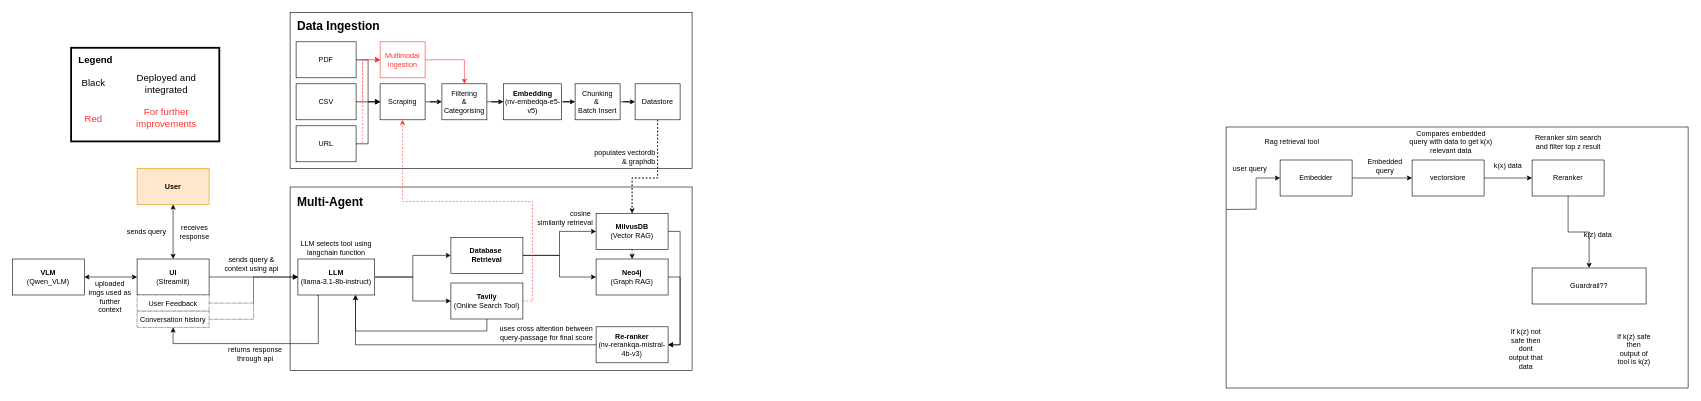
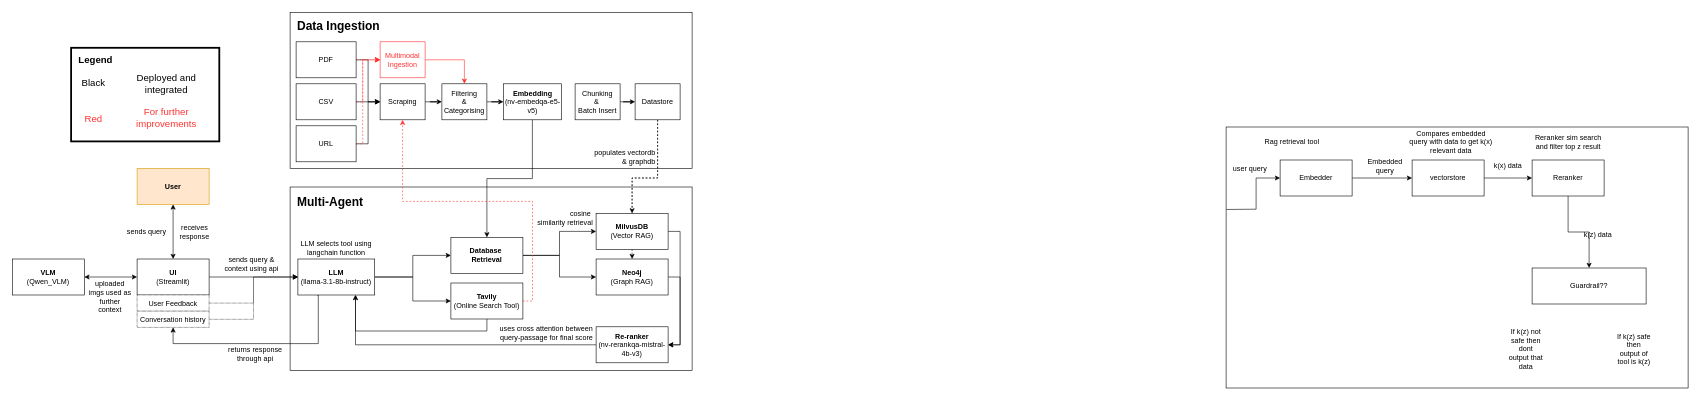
(570, 102) -> (532, 172)
